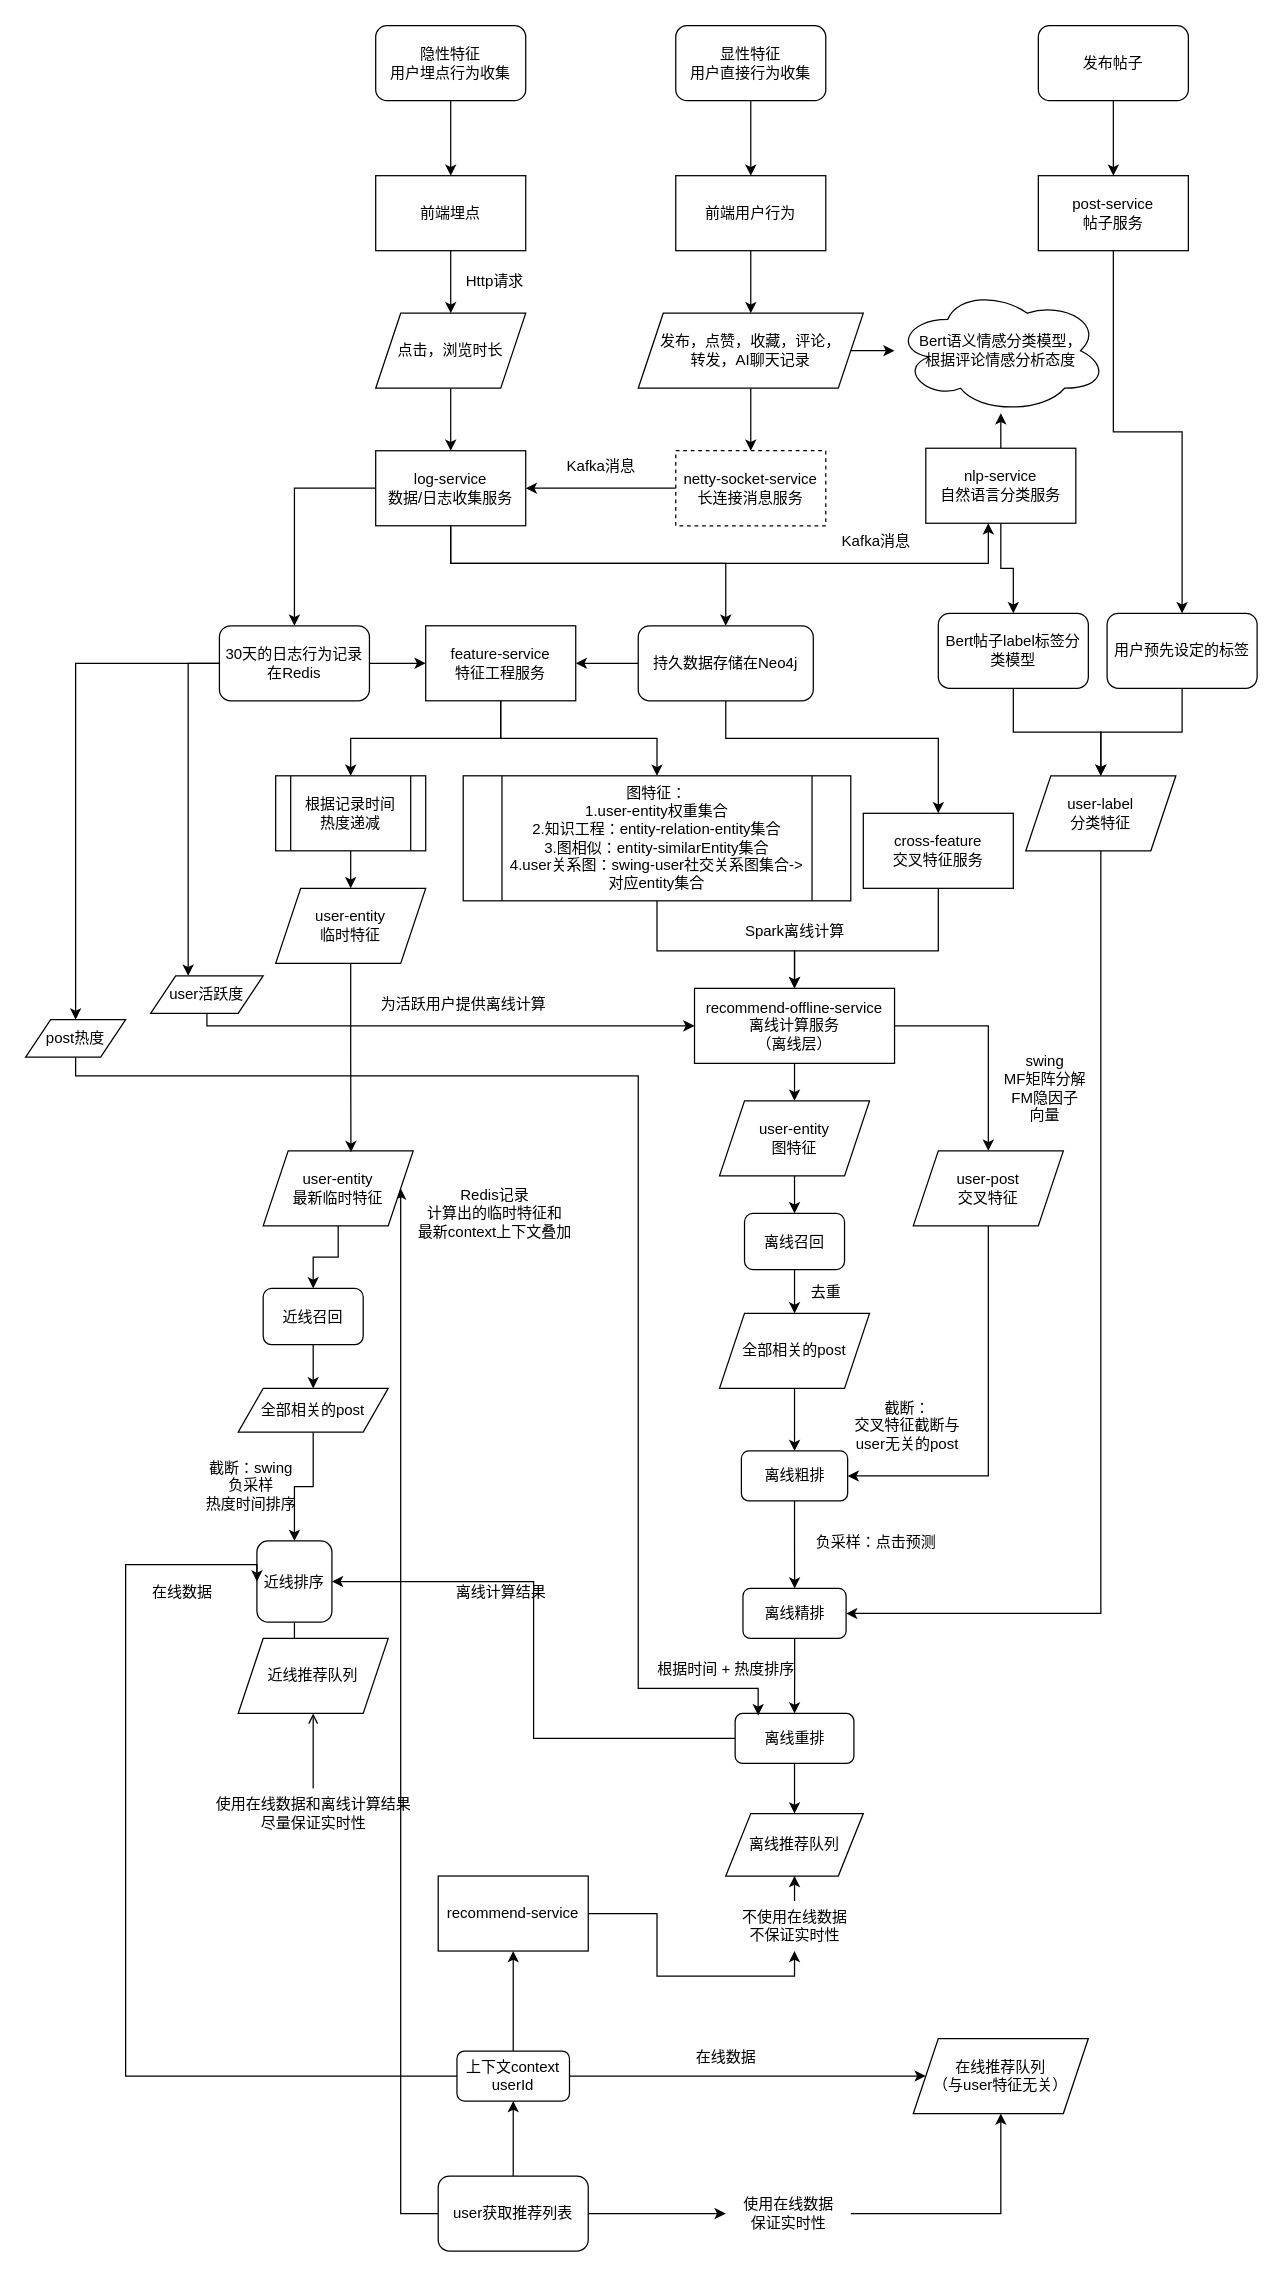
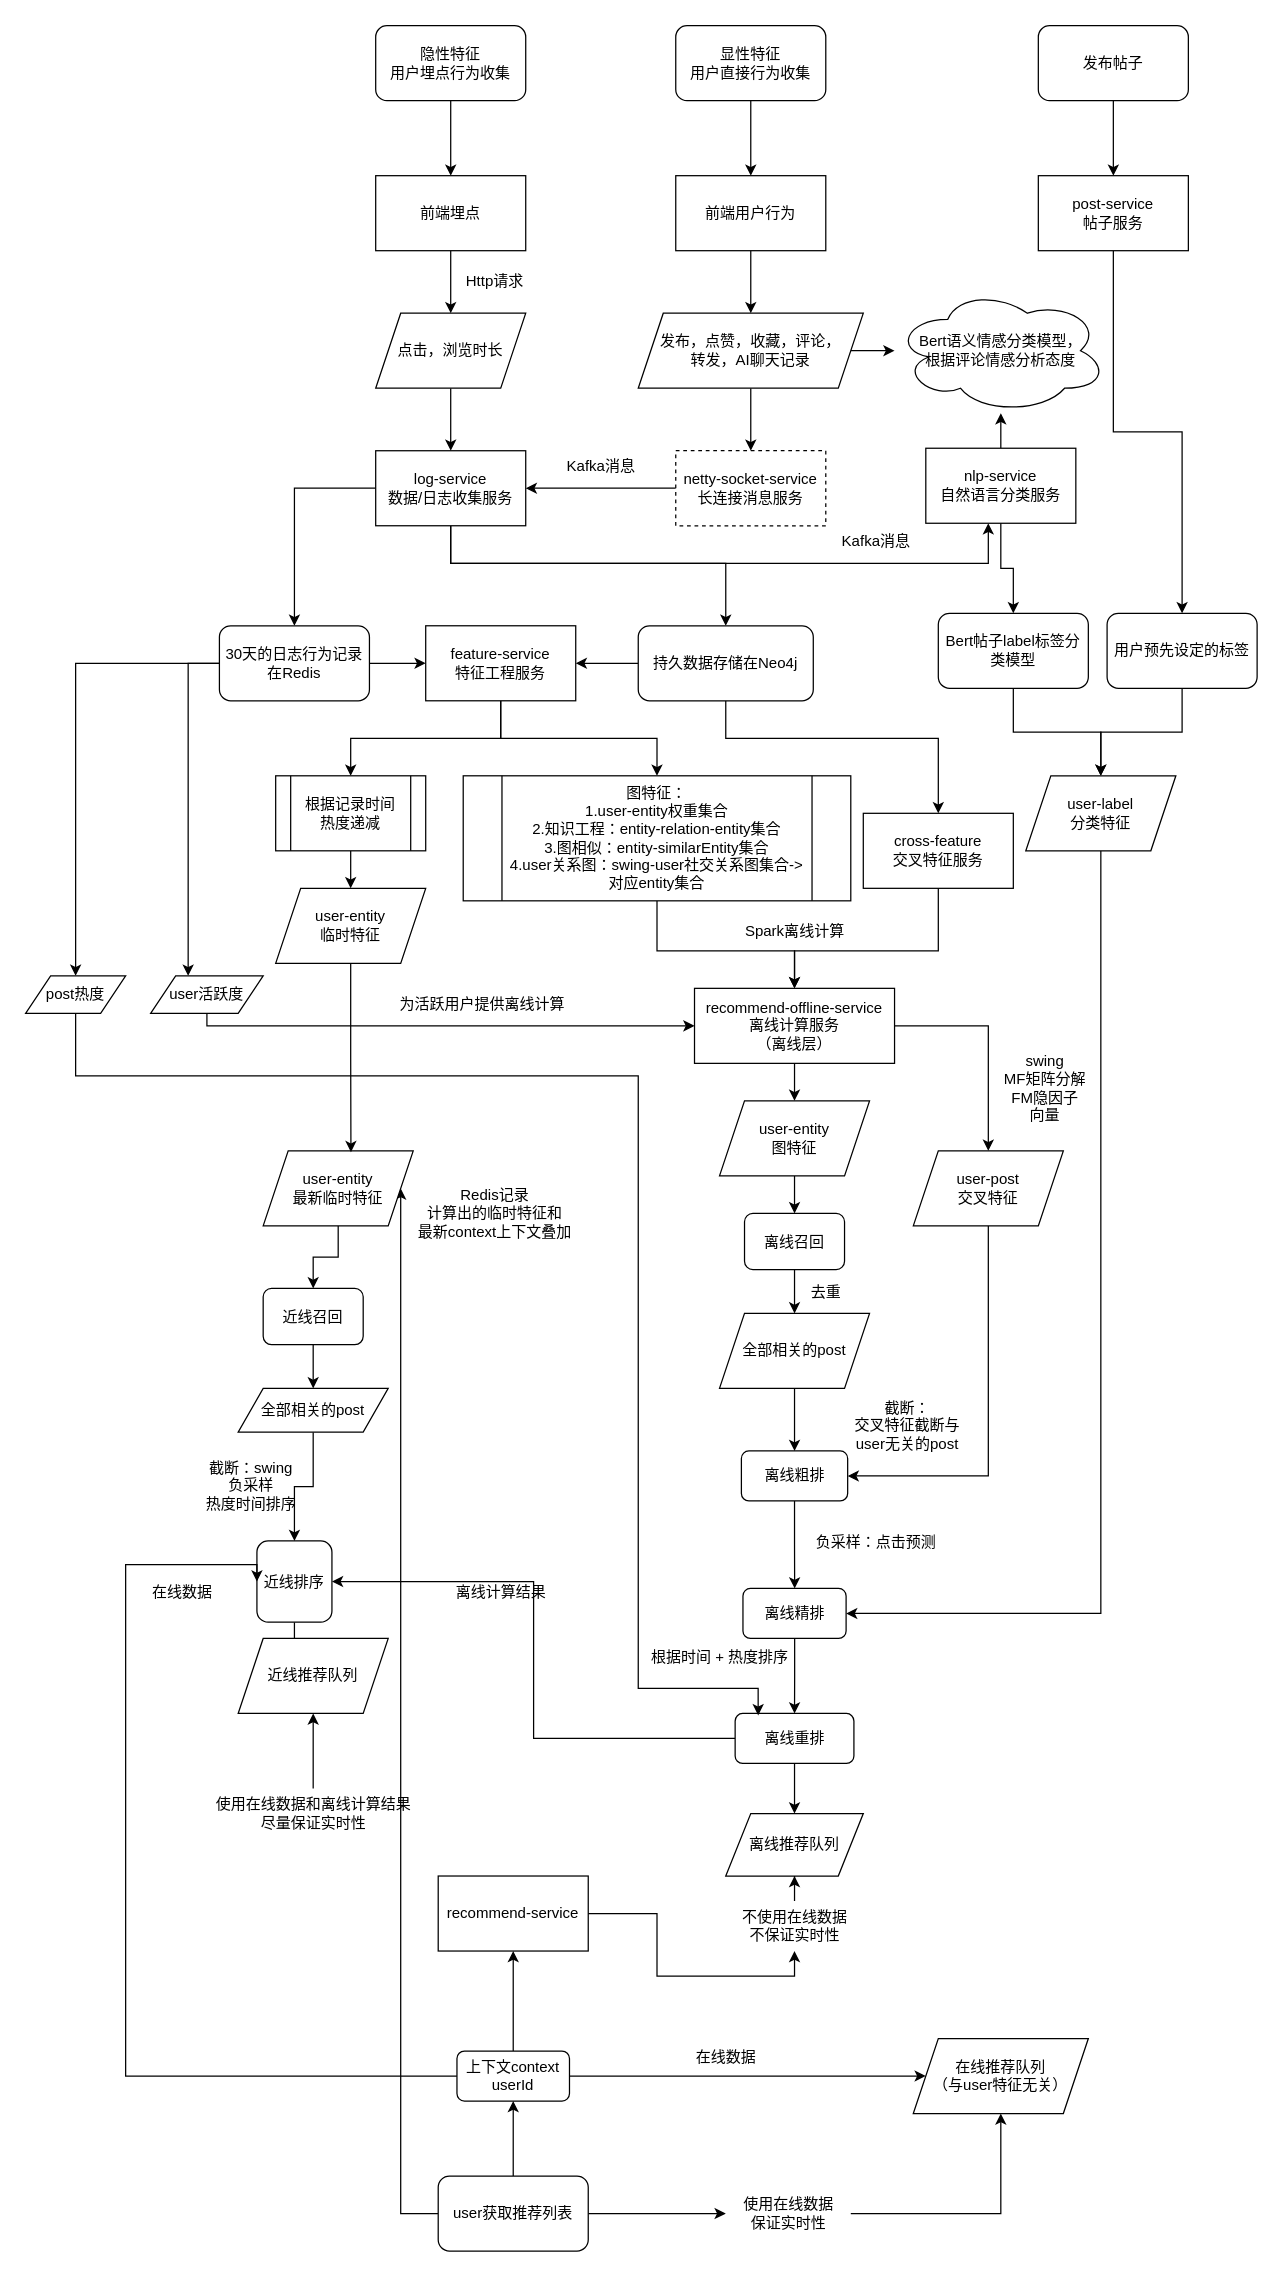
(463, 1004) -> (482, 1004)
(76, 1038) -> (76, 994)
(726, 1669) -> (719, 1657)
(313, 1721) -> (313, 1723)
